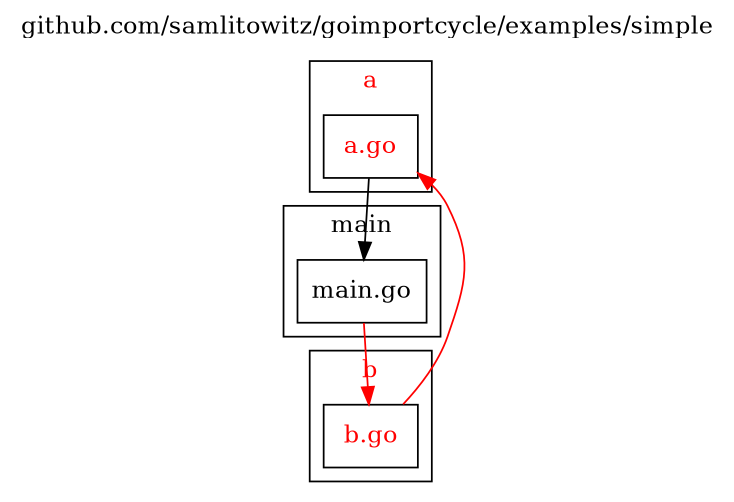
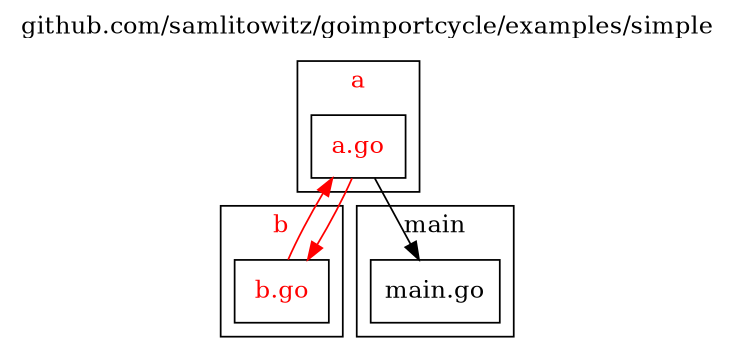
(366, 361) -> (332, 219)
